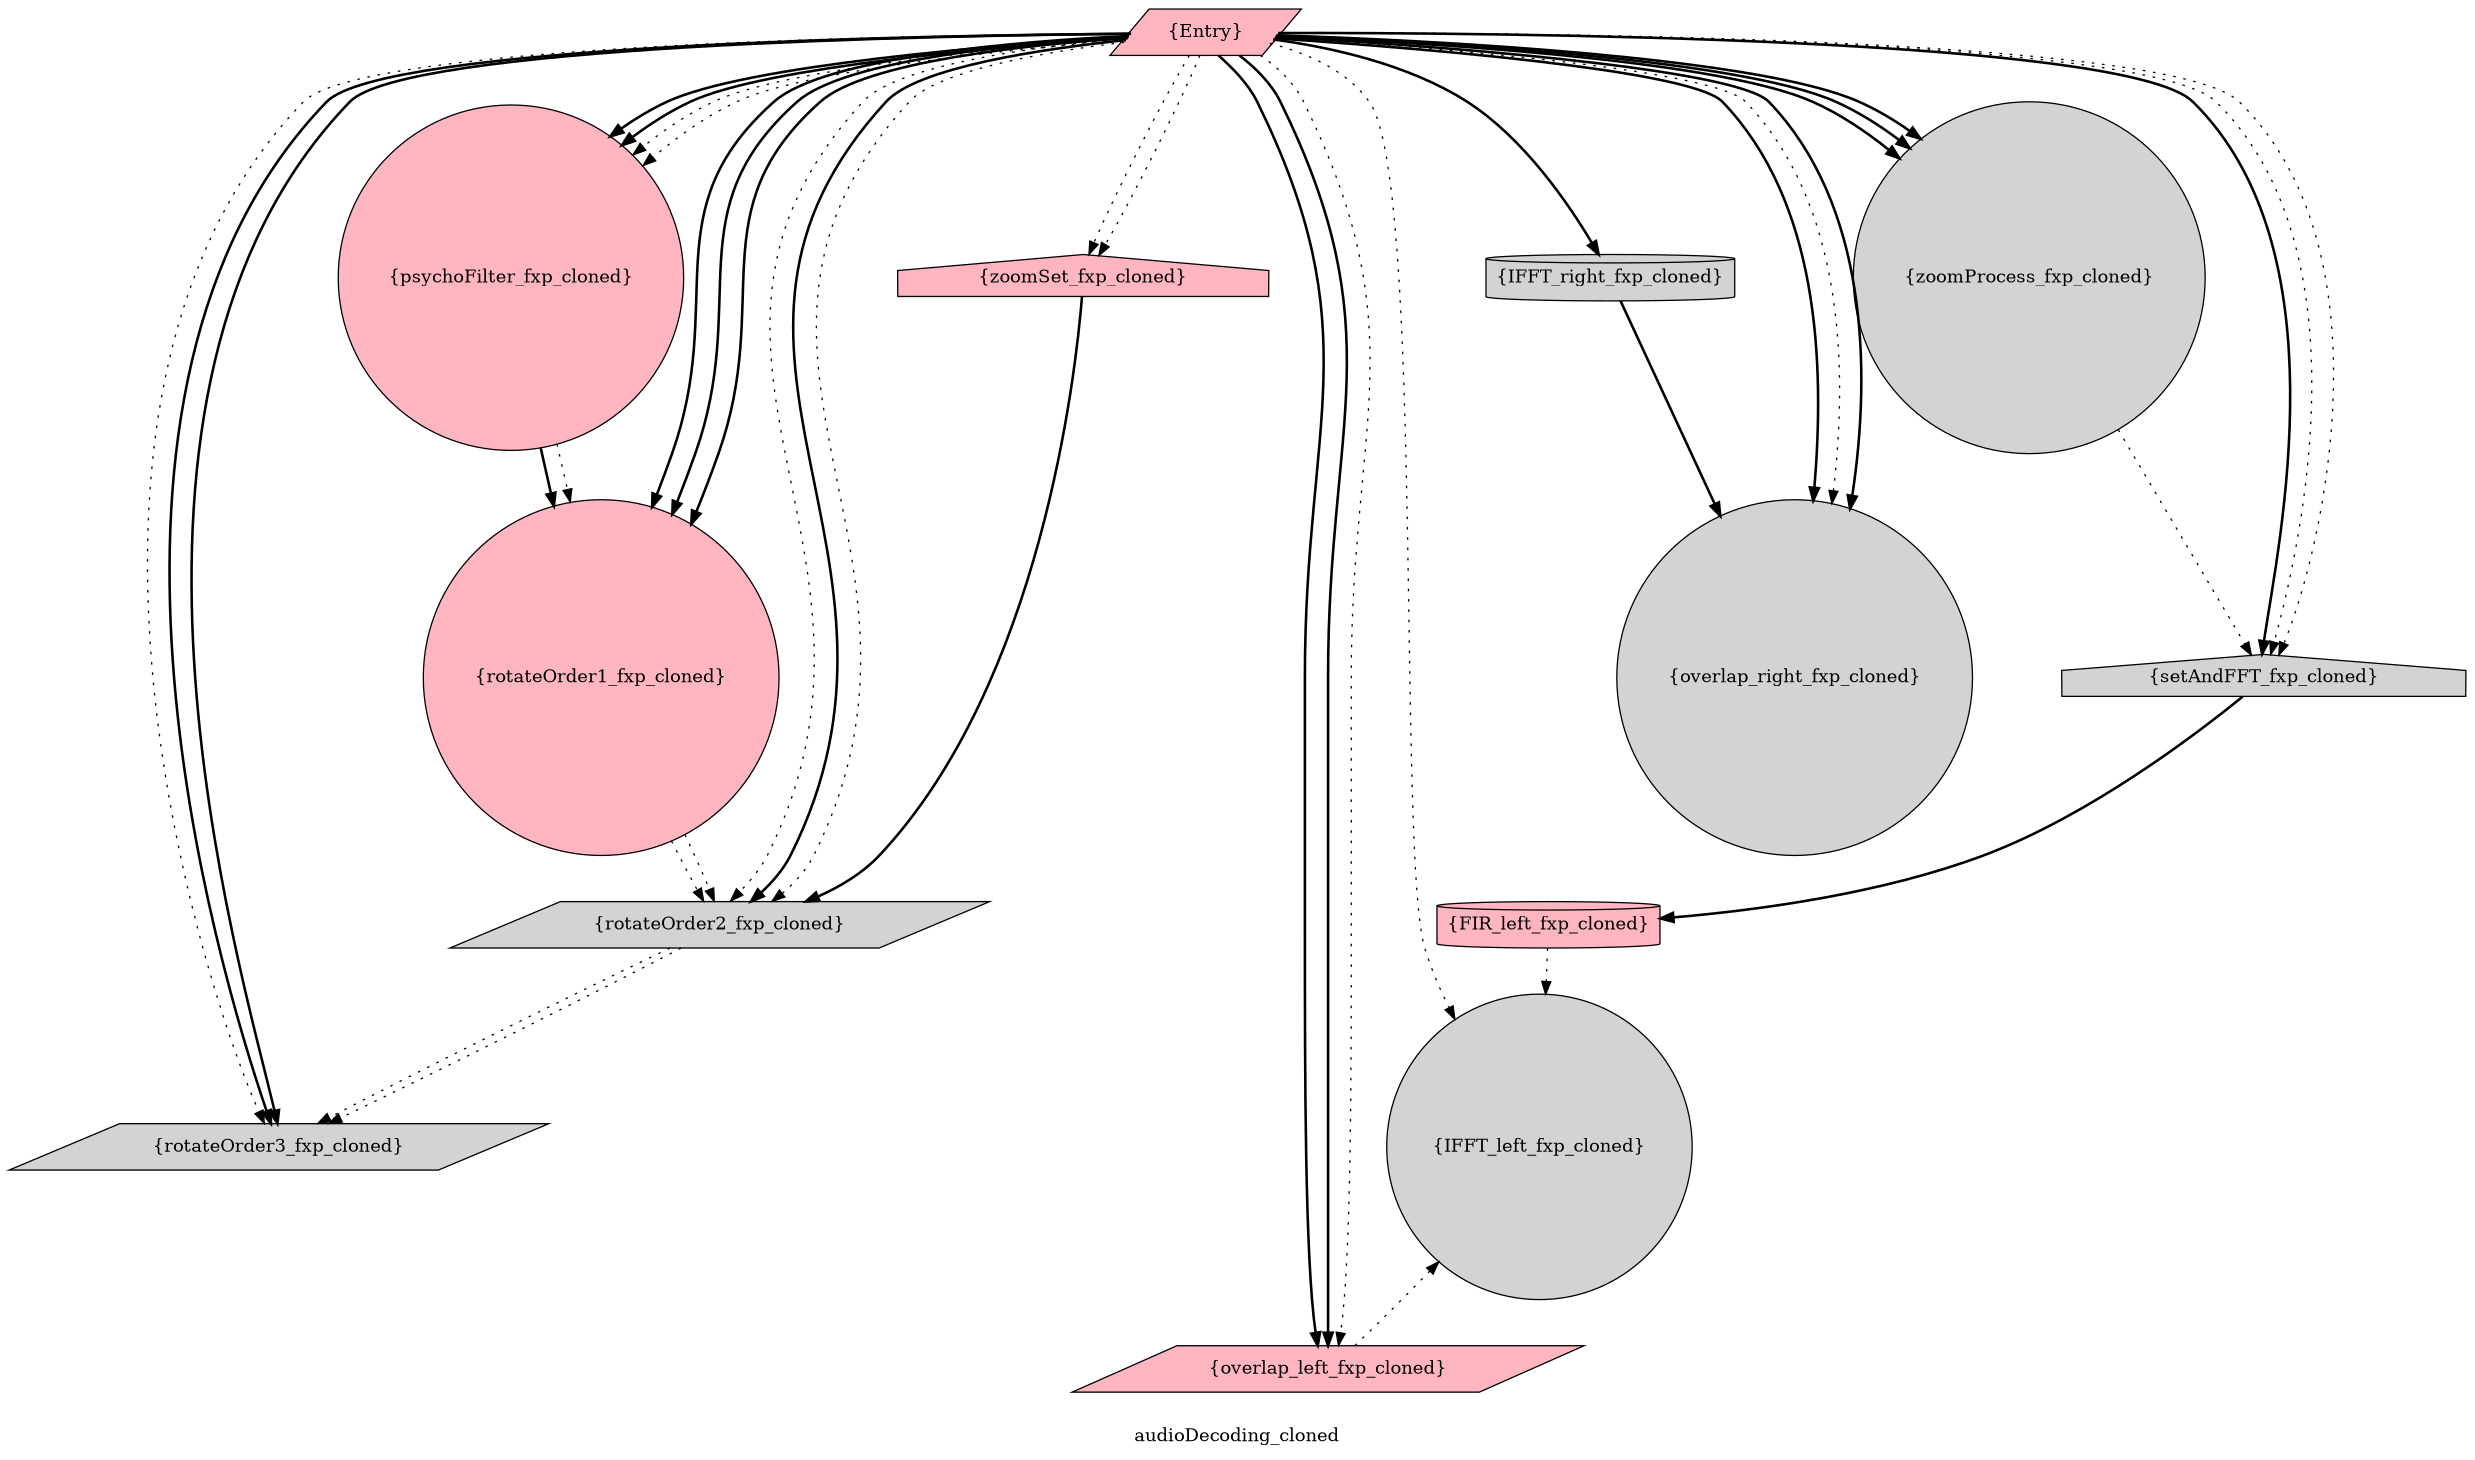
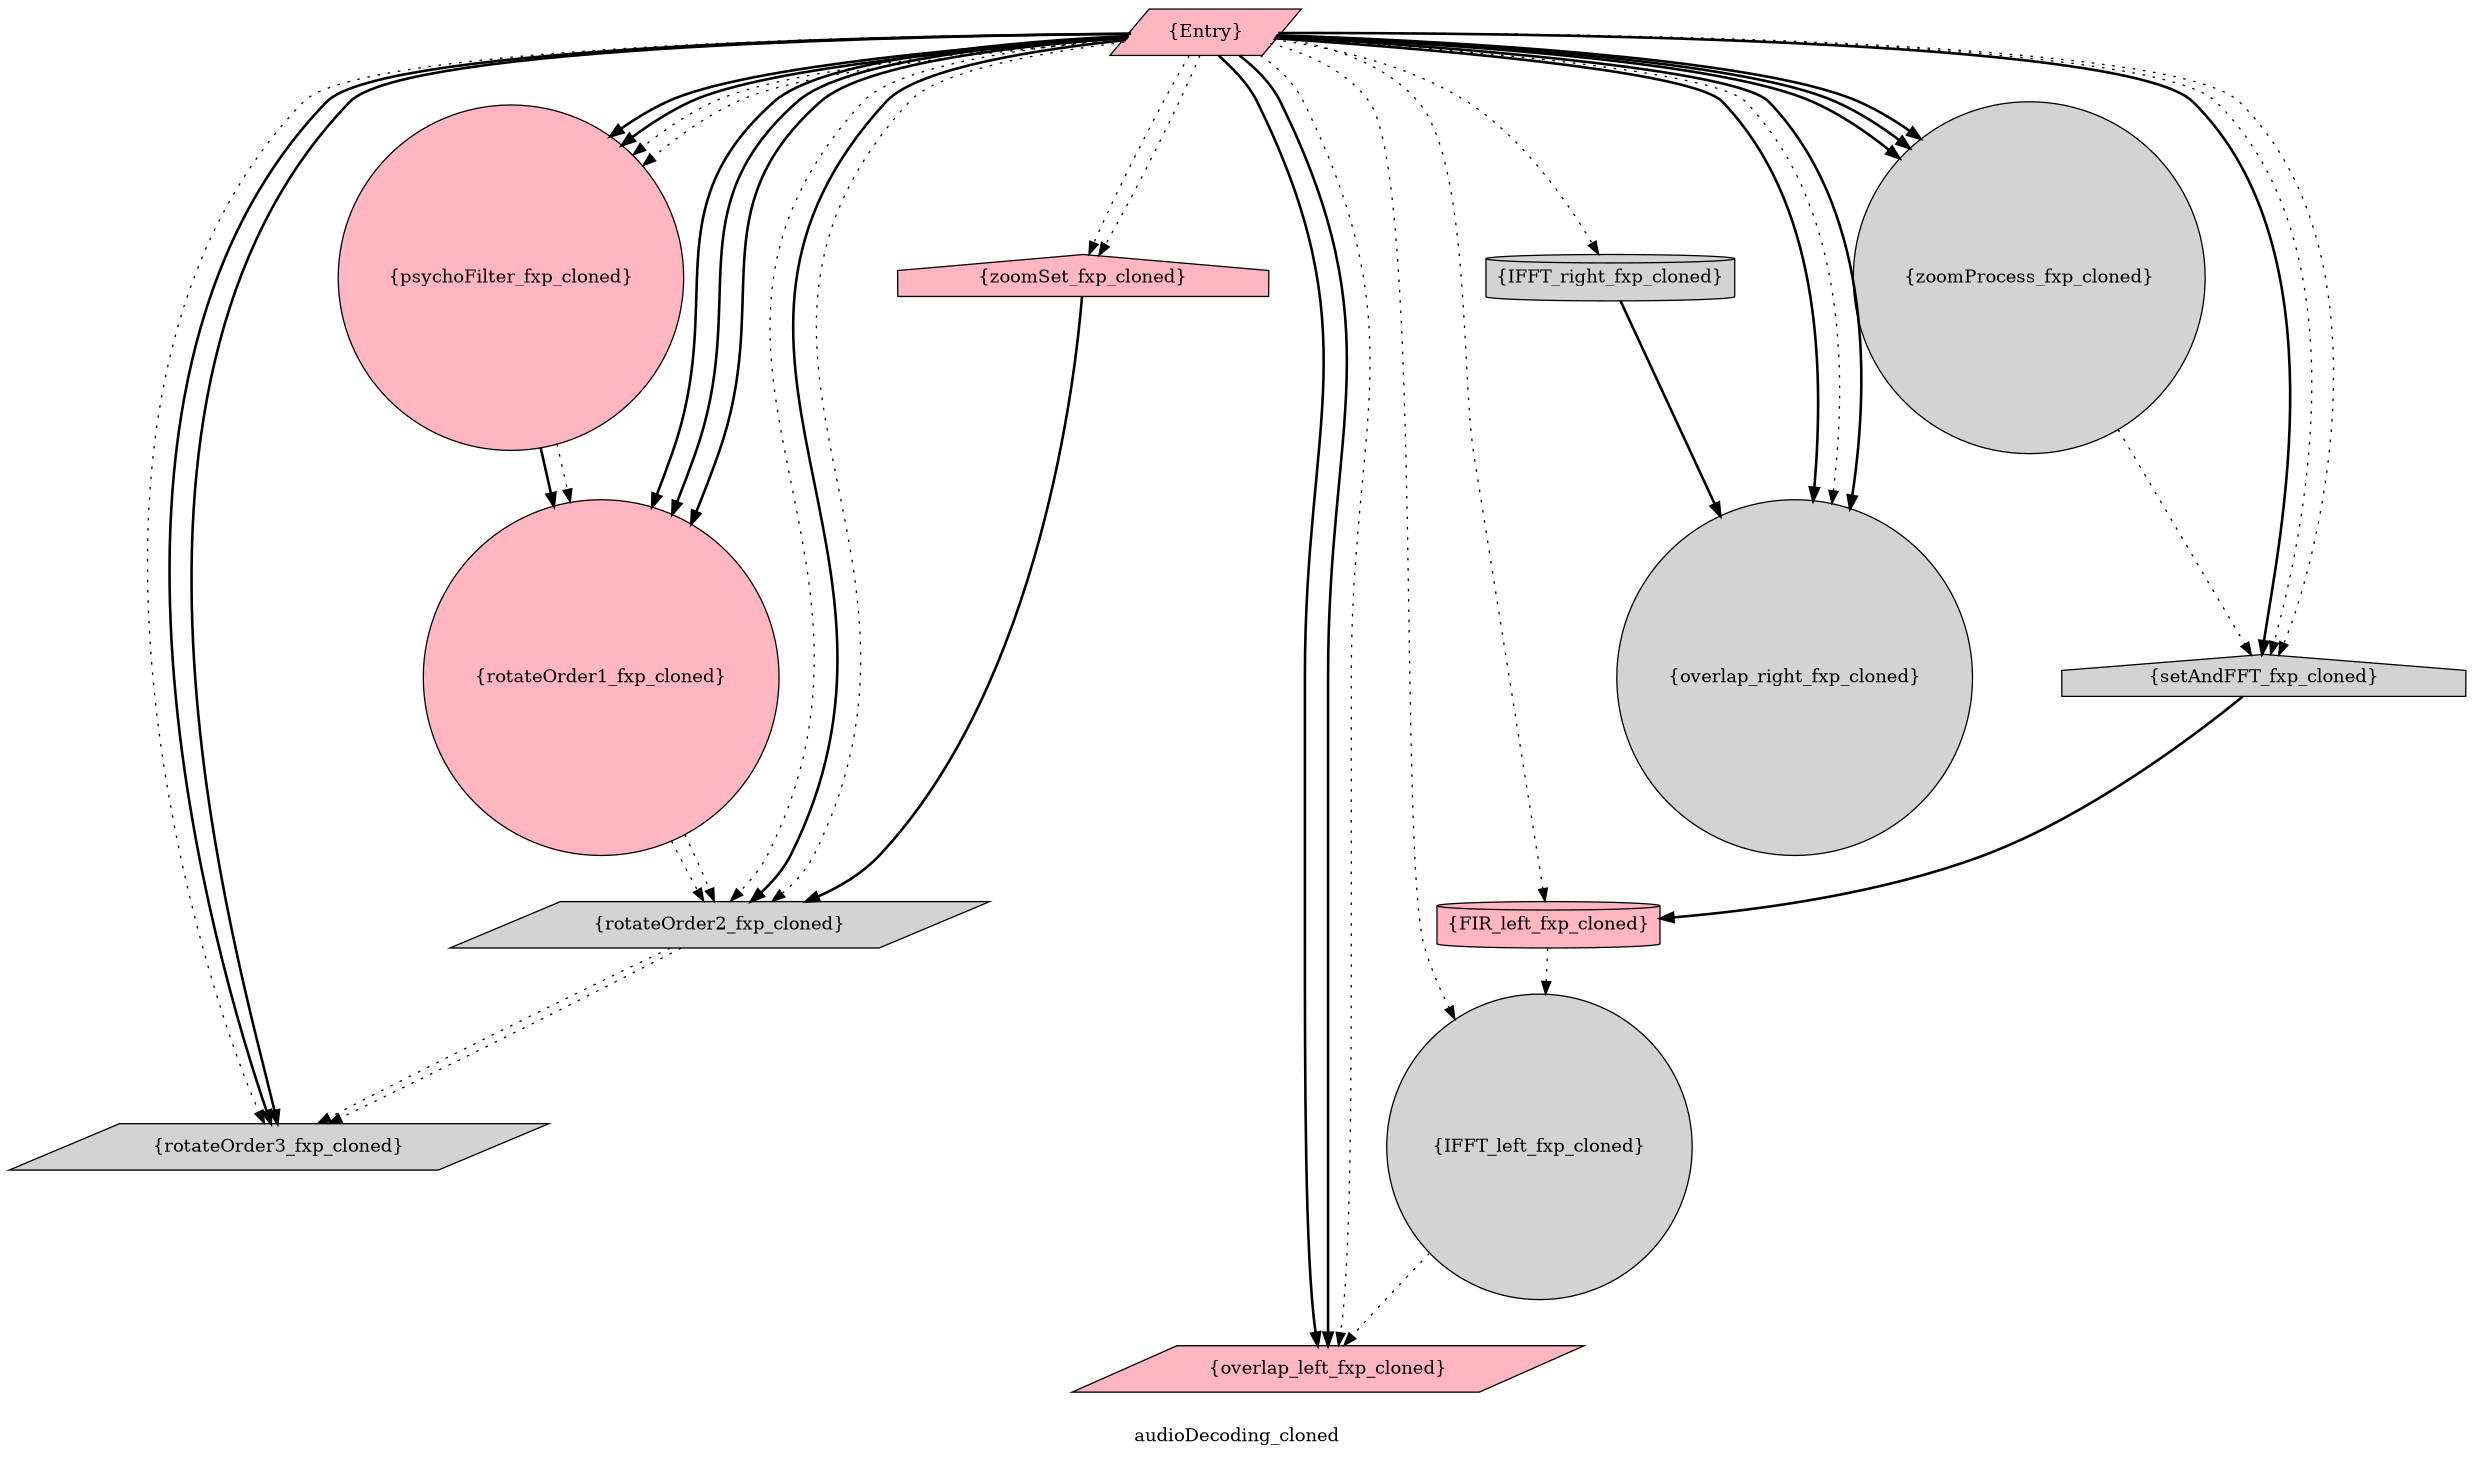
(1461, 98) -> (1461, 98)
none -> (1470, 414)
(1393, 1309) -> (1391, 1294)
